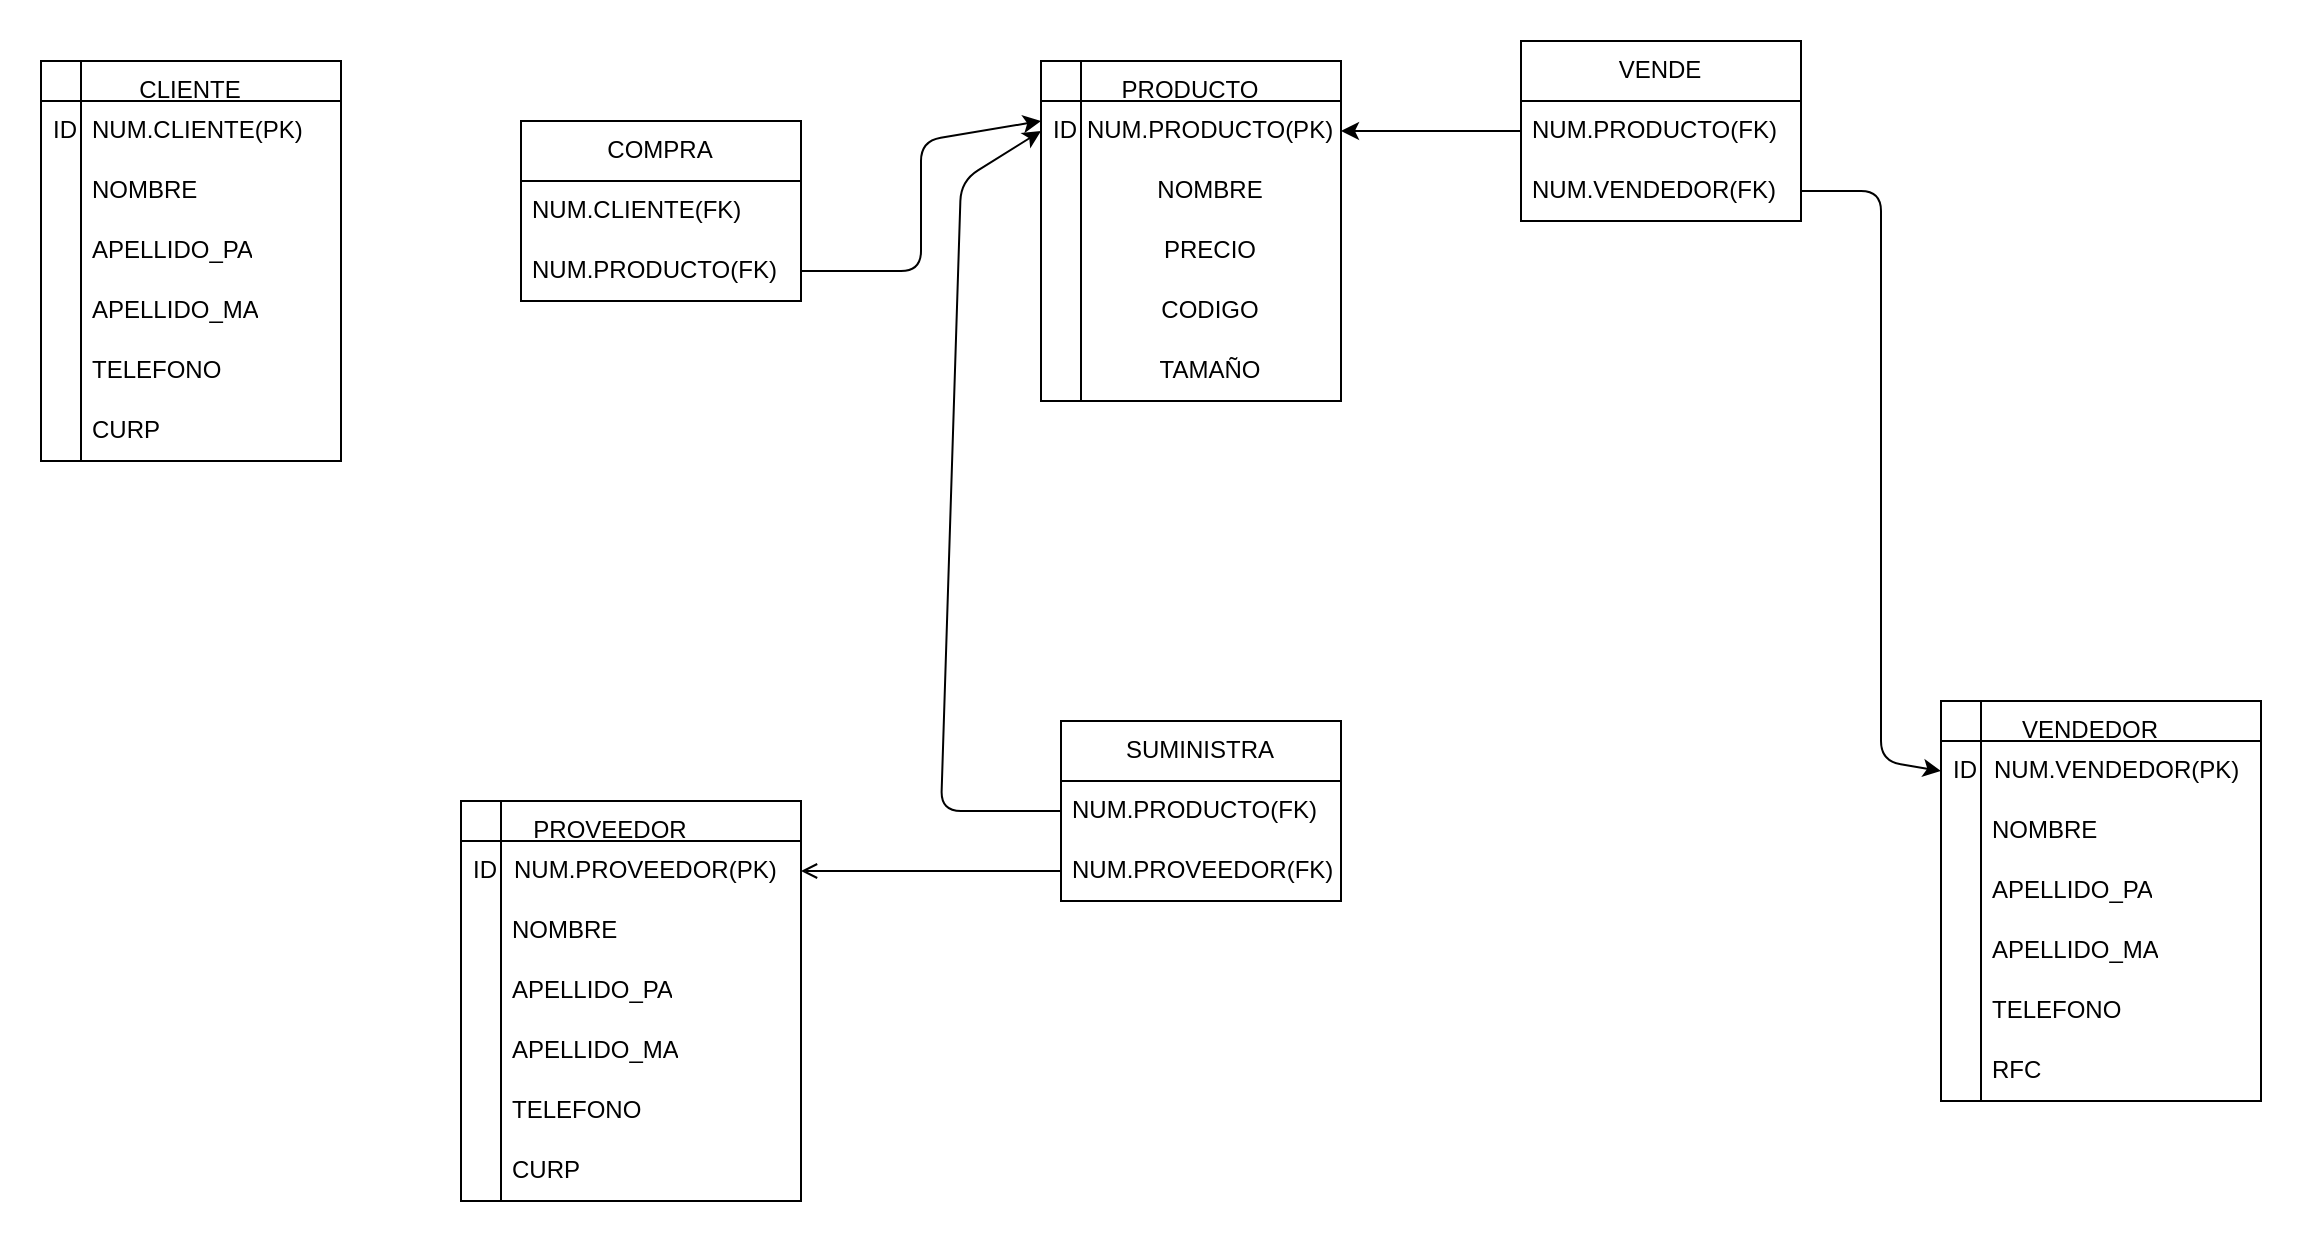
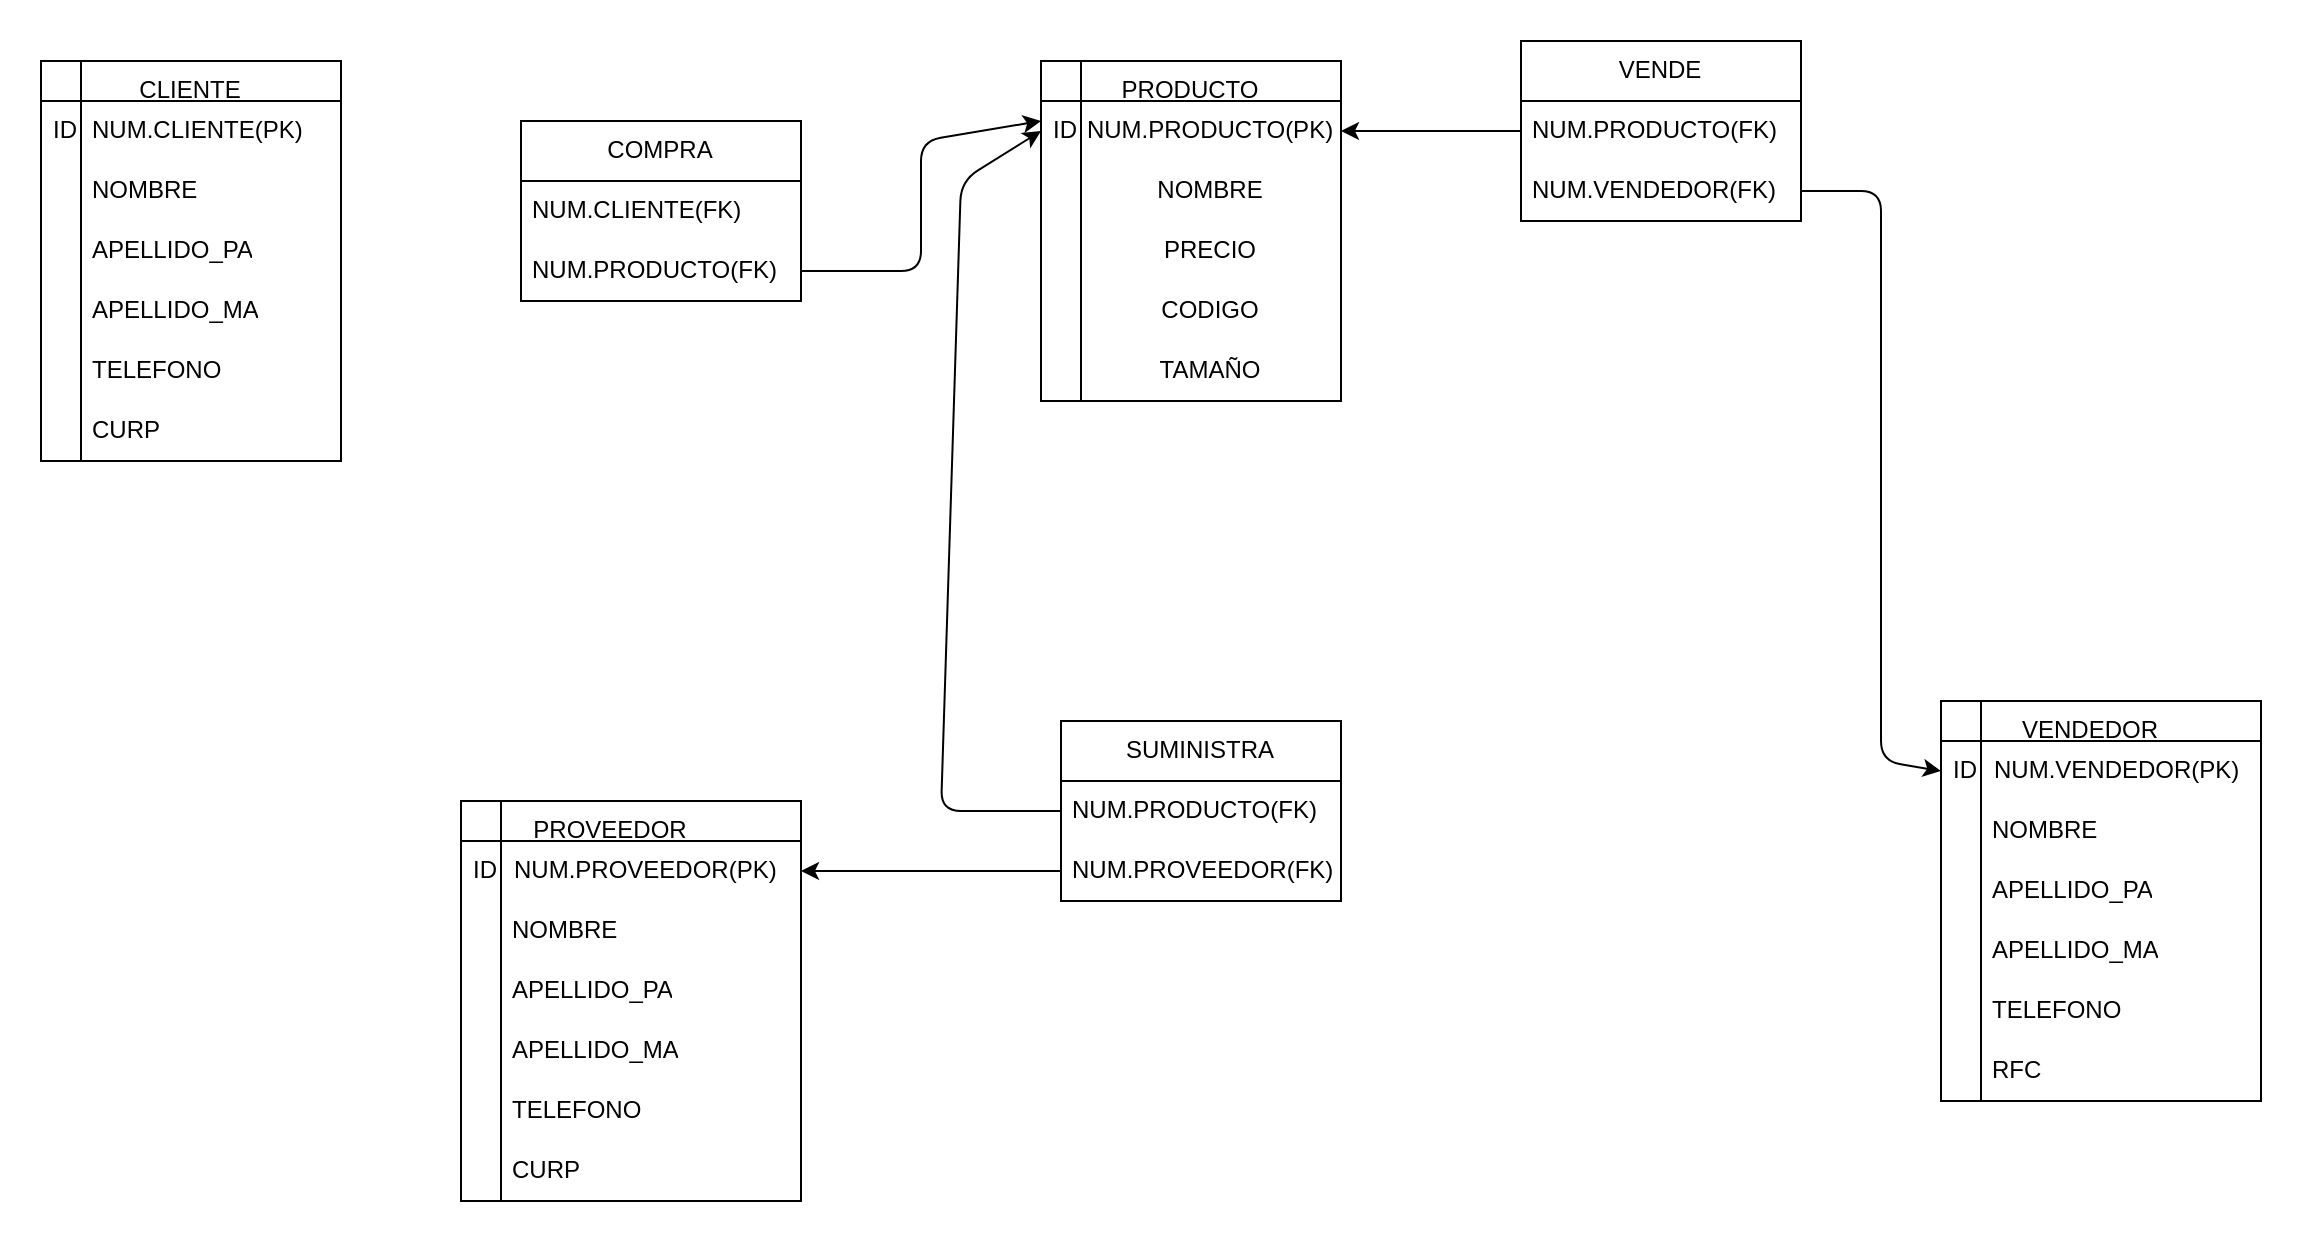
(812, 871) -> (816, 871)
